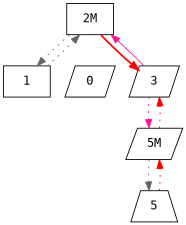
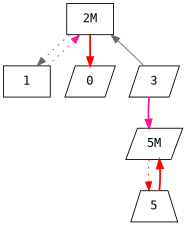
(116, 50) -> (90, 46)
(131, 53) -> (131, 53)
(61, 54) -> (61, 54)
(148, 108) -> (148, 108)
(160, 117) -> none
(148, 171) -> (148, 171)
(160, 180) -> (160, 180)
